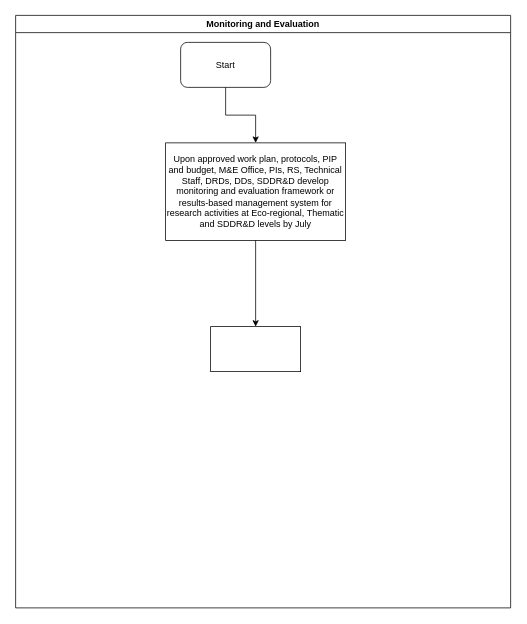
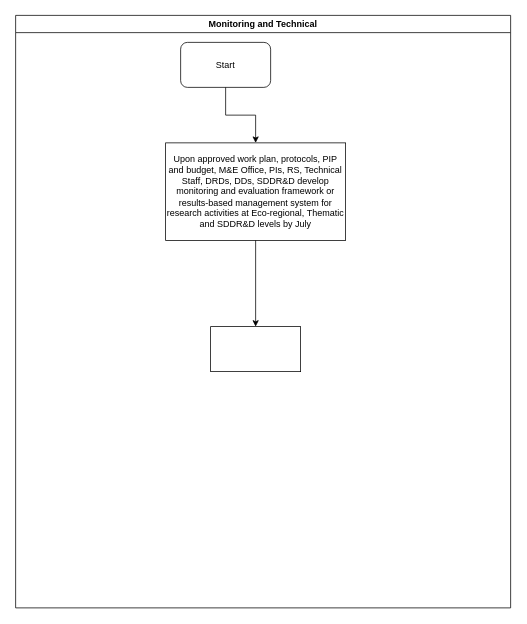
(263, 24) -> (263, 24)
